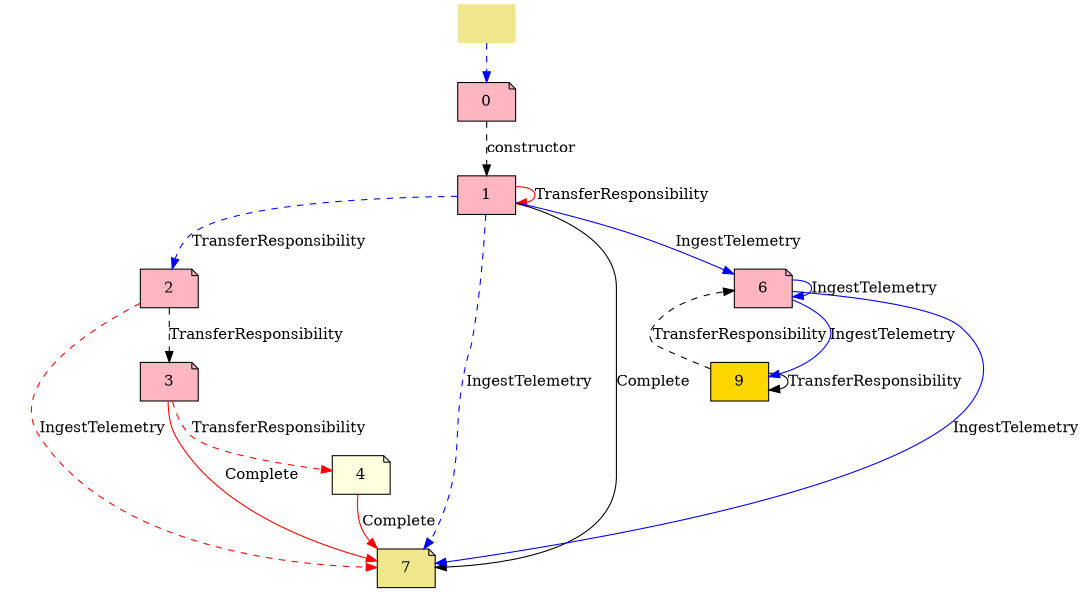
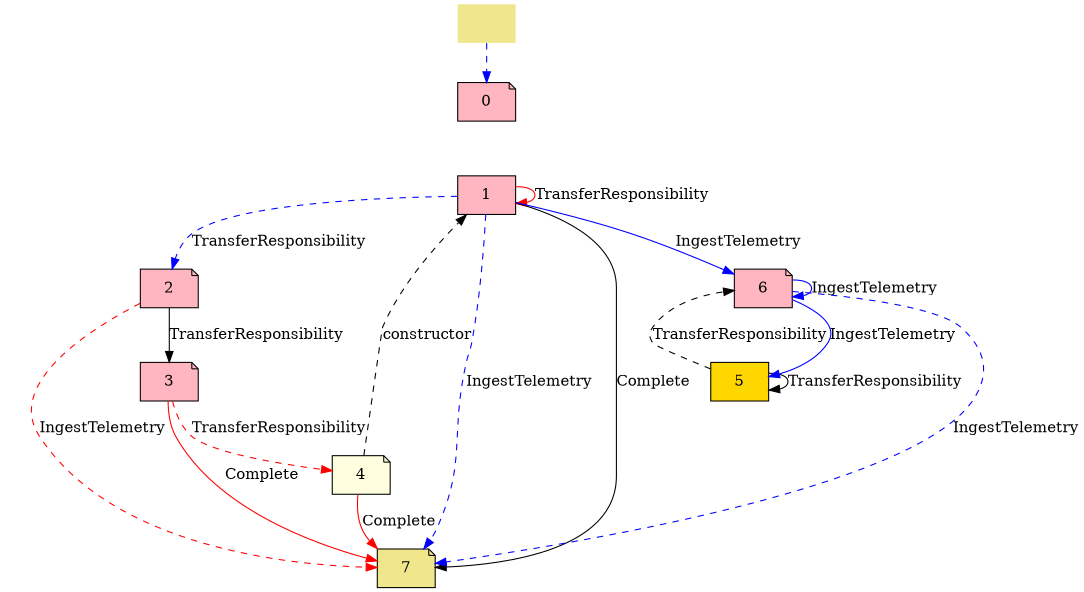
(487, 143) -> (383, 327)
(169, 330) -> (169, 330)
(740, 382) -> (740, 382)
(843, 475) -> (843, 475)
